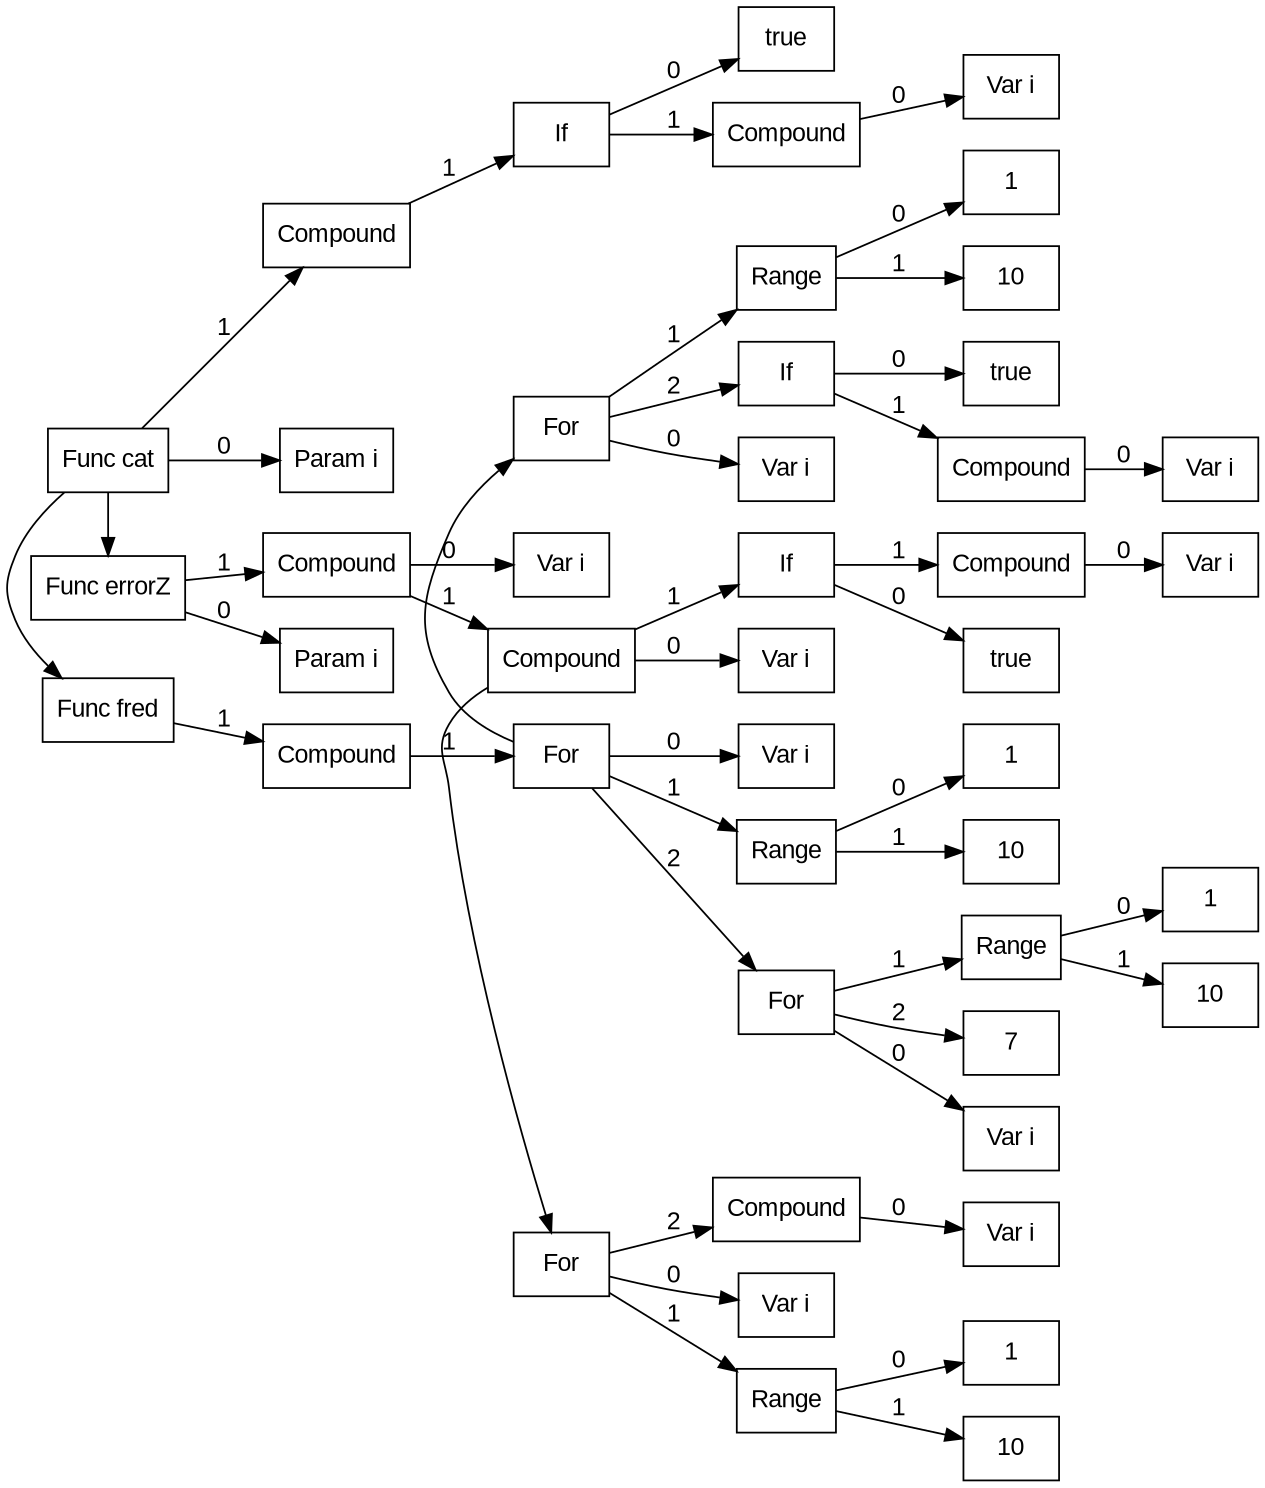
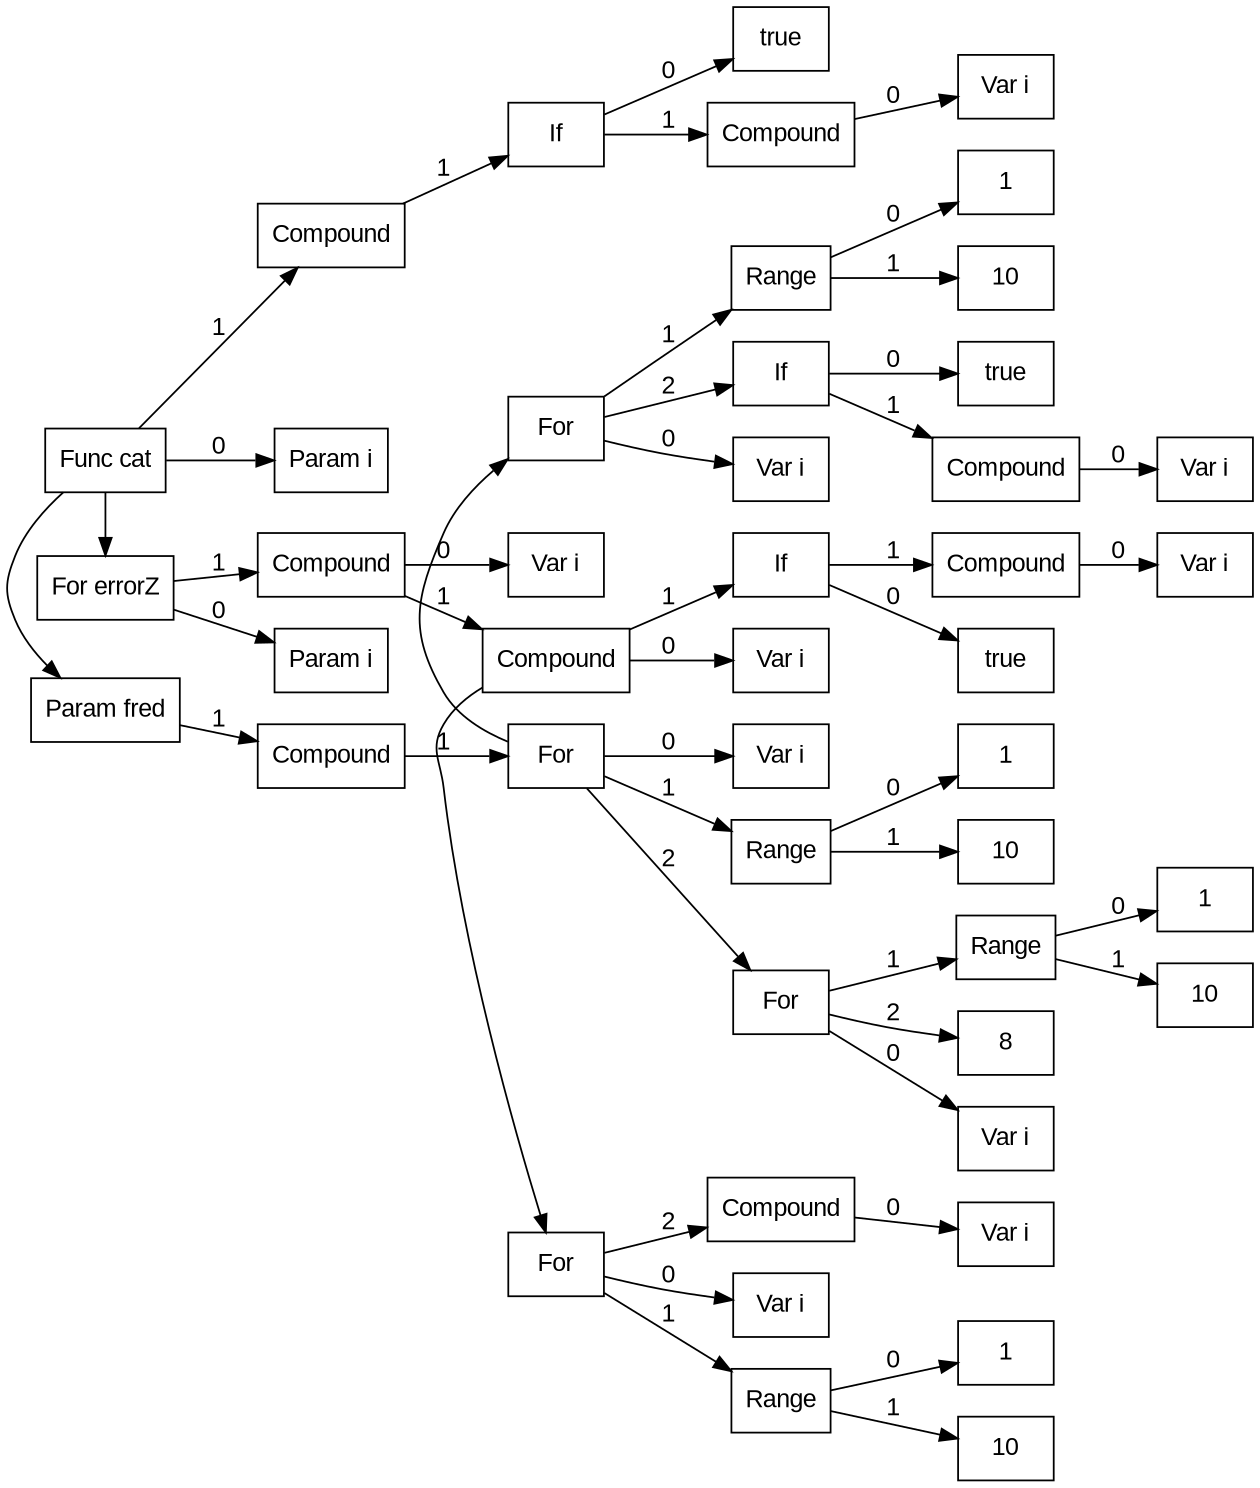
(108, 588) -> (105, 588)
(108, 710) -> (105, 710)
(1011, 1043) -> (1006, 1043)
